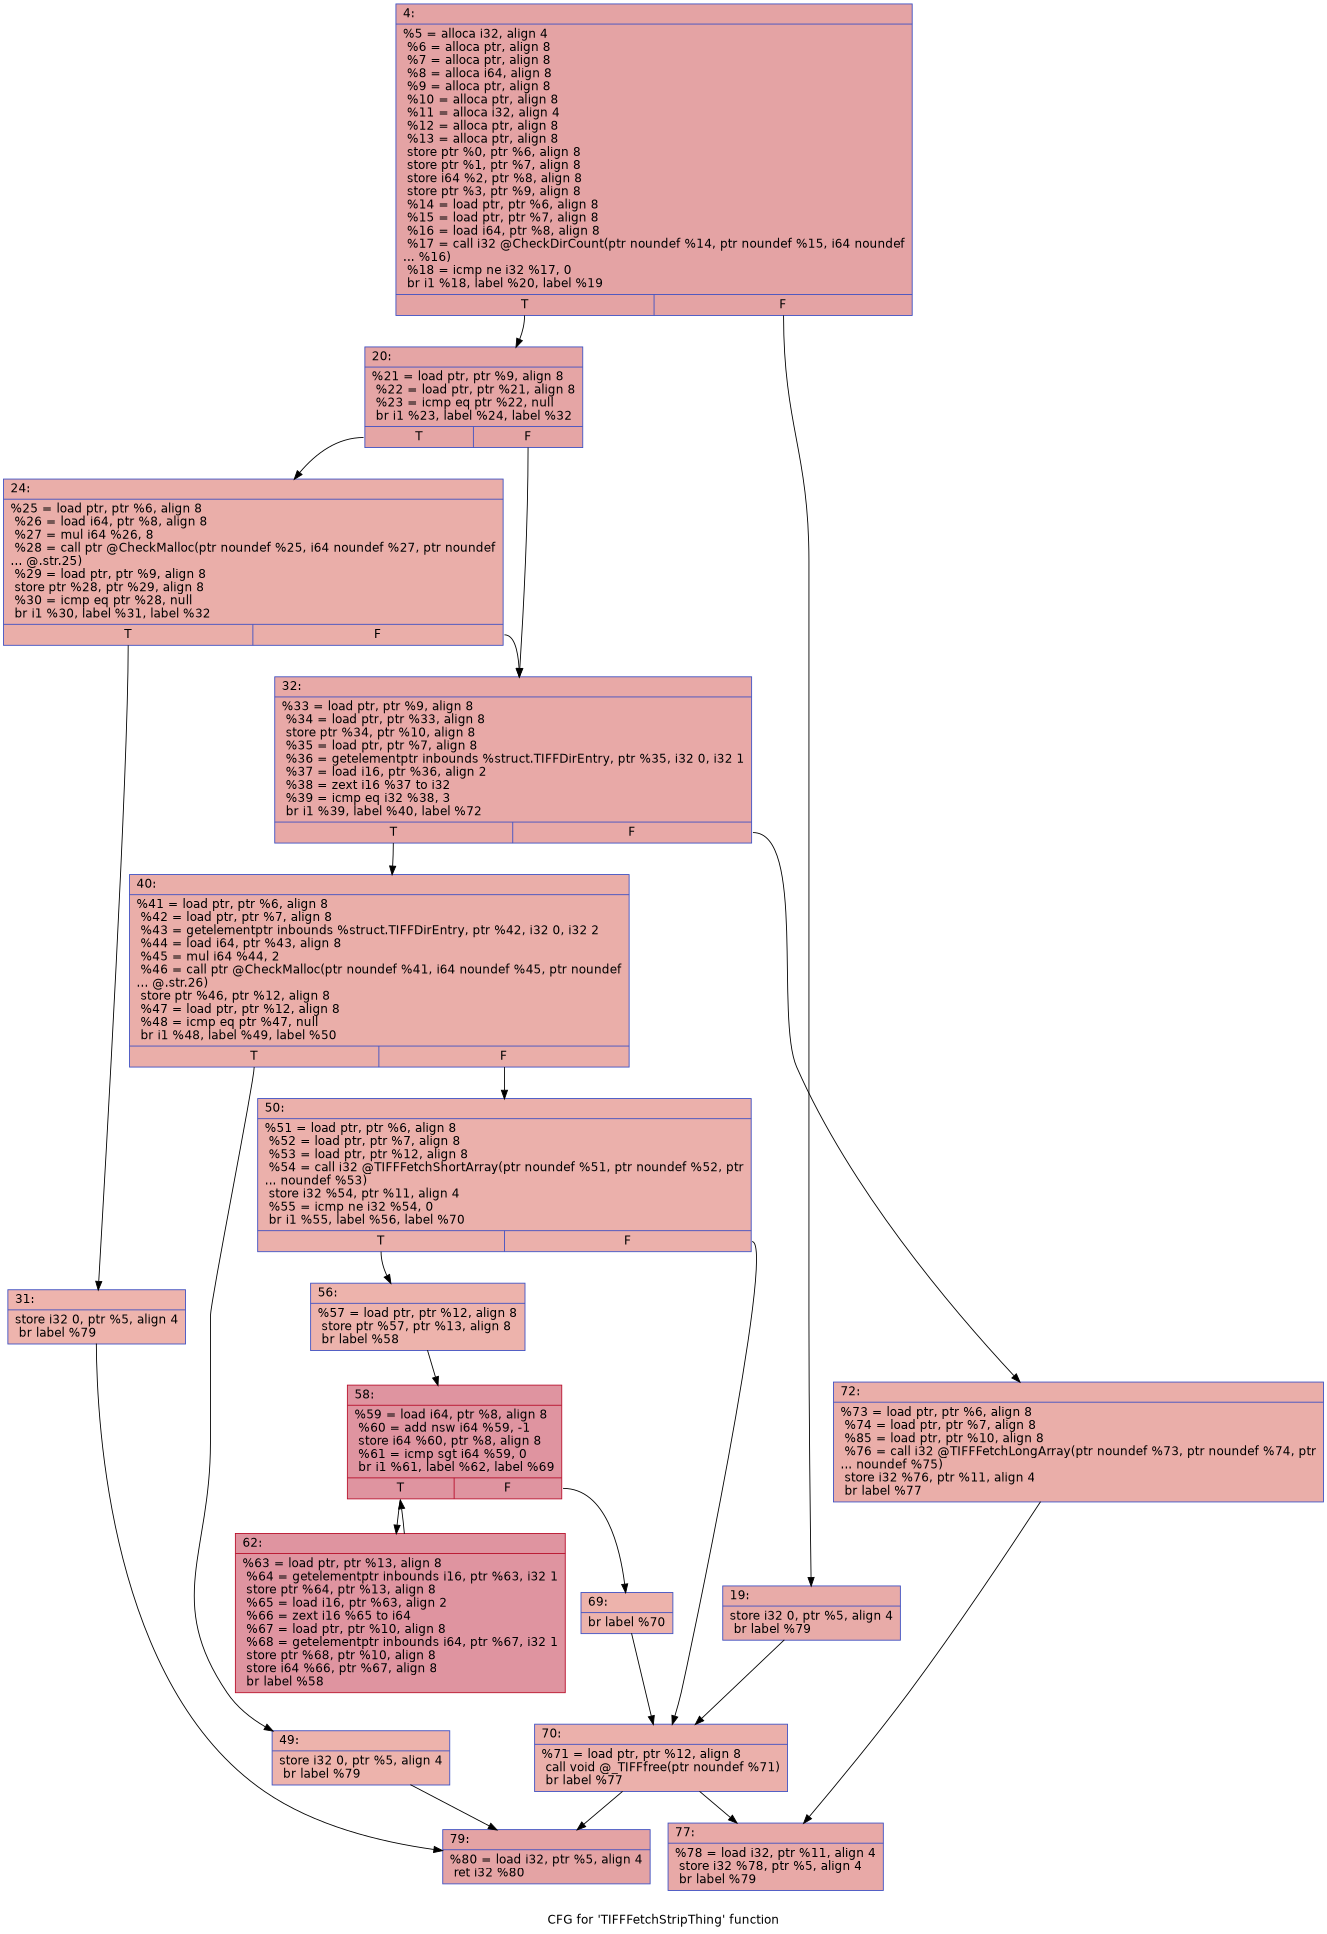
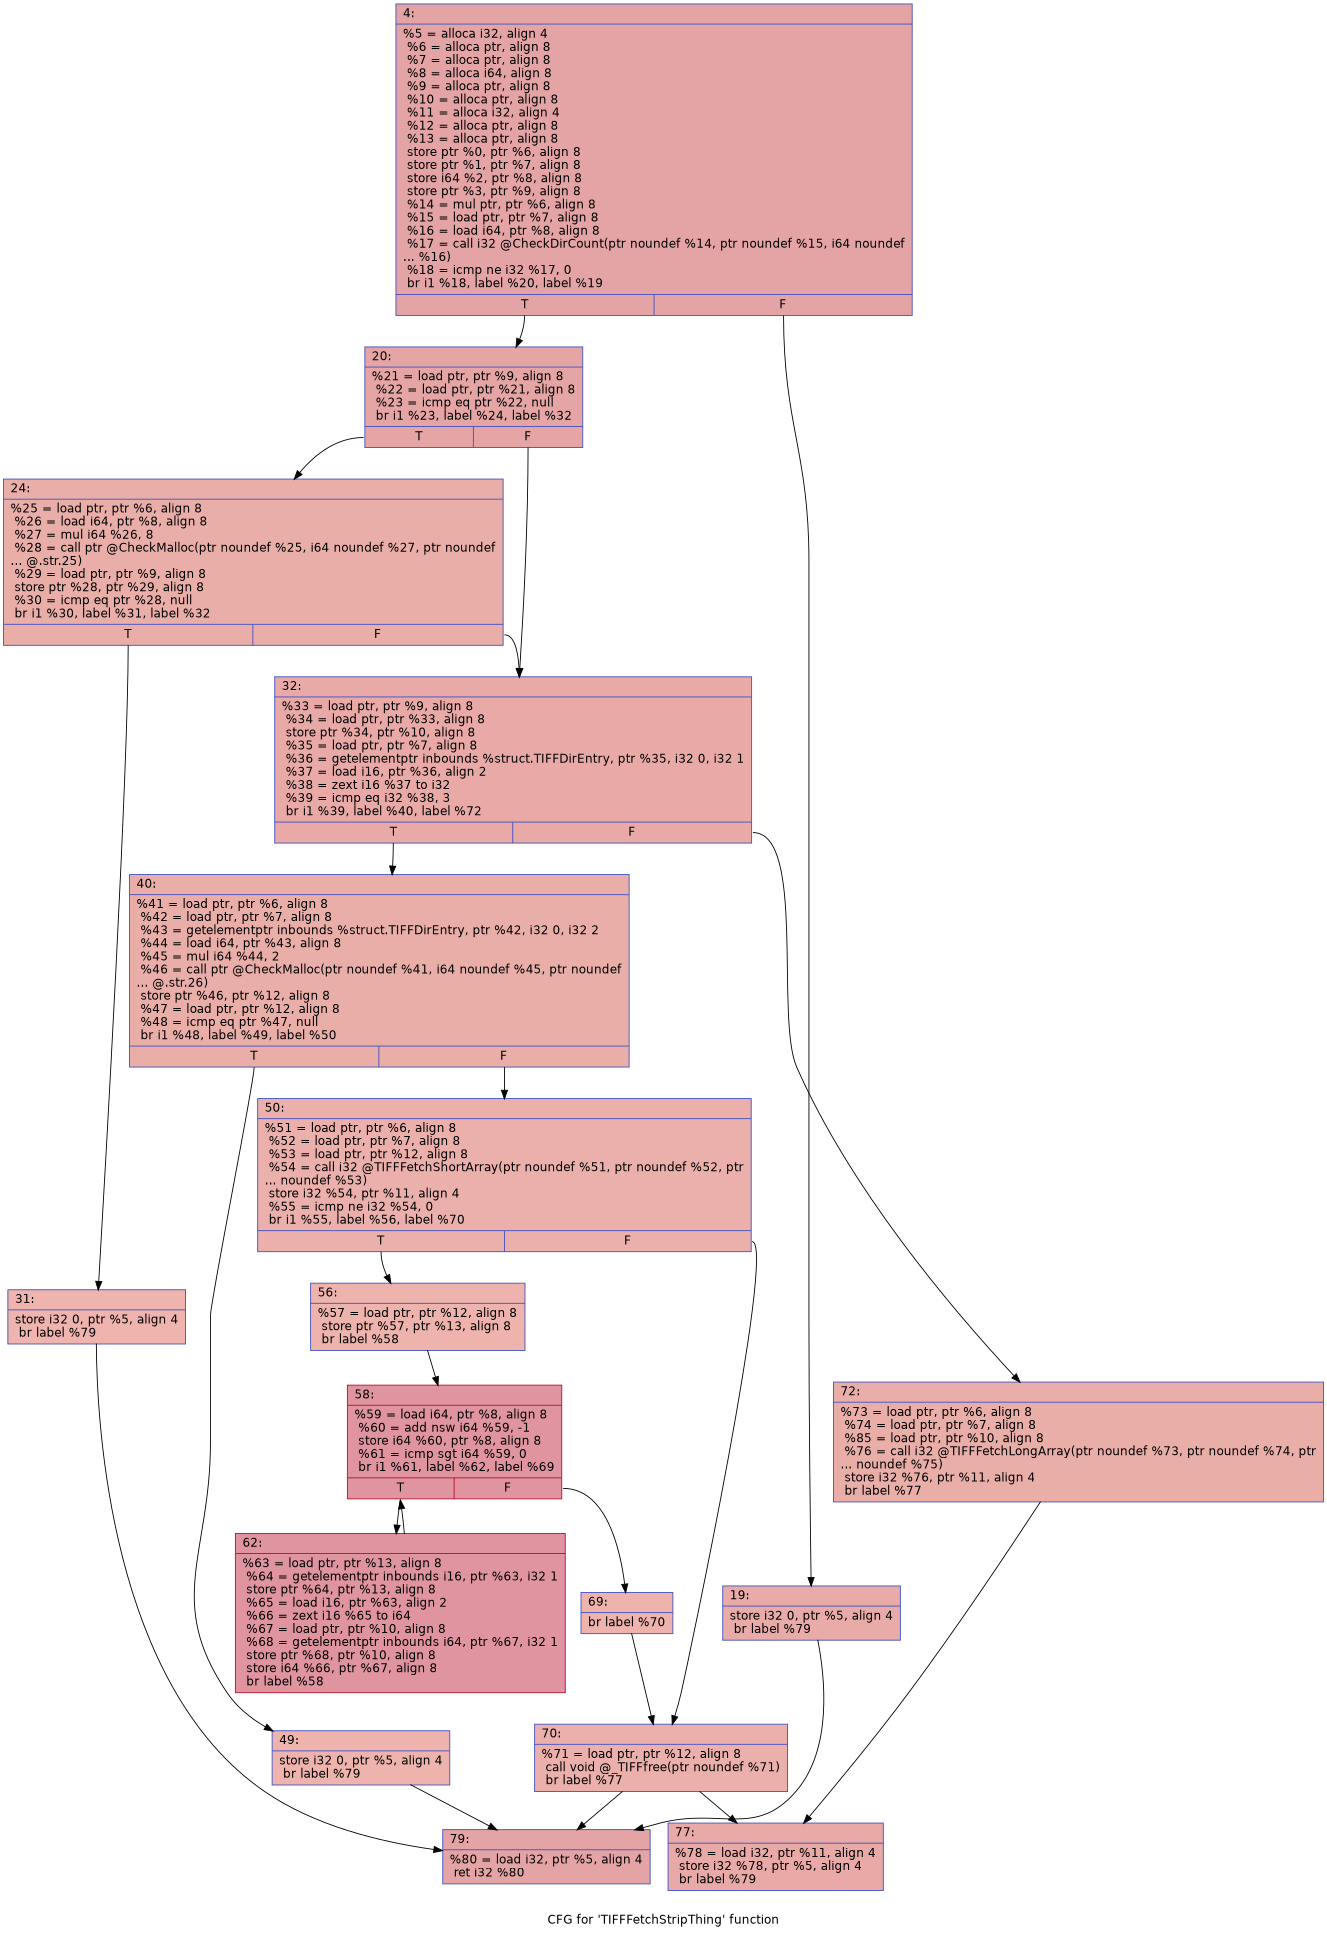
(501, 205) -> (500, 205)
(743, 1679) -> (794, 1793)
